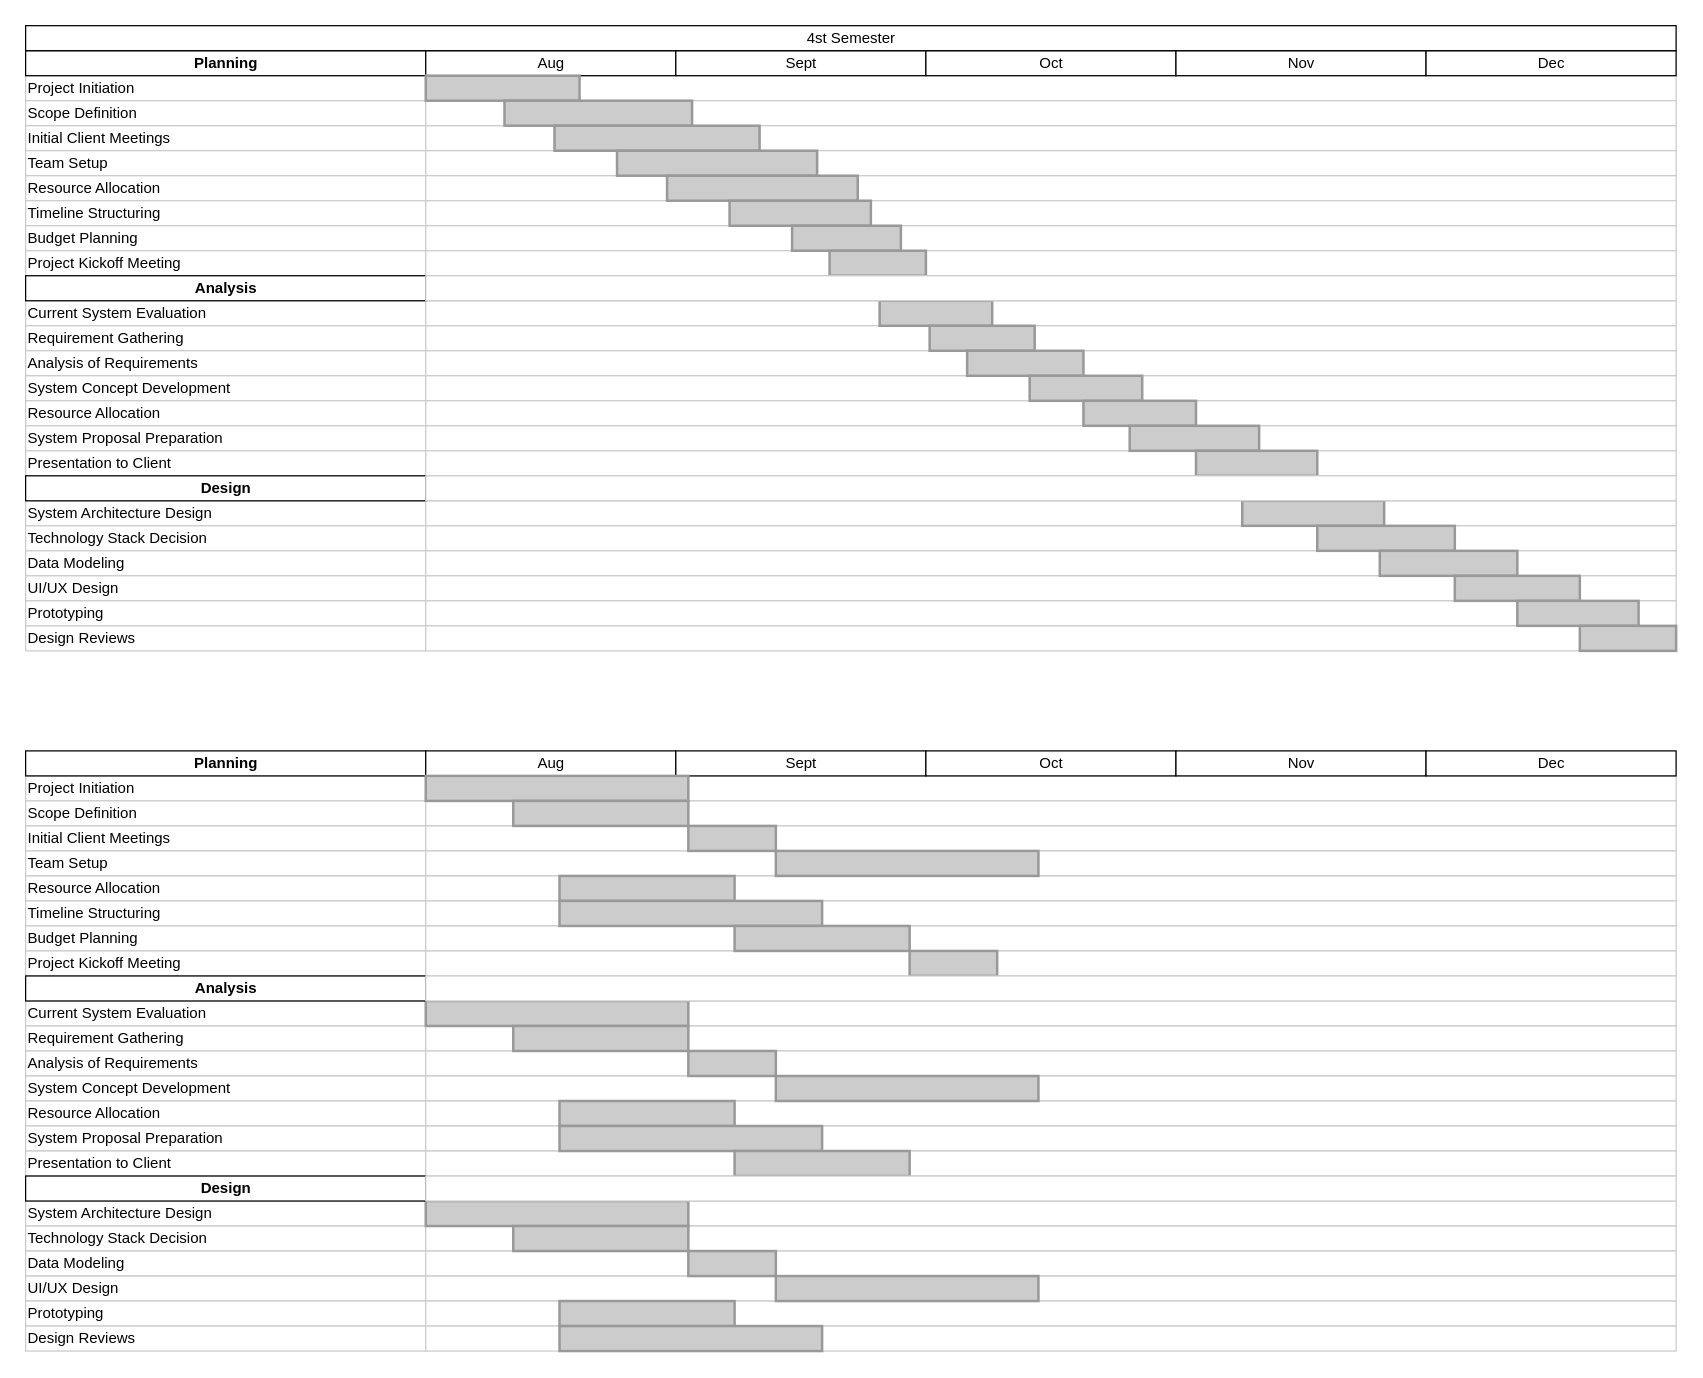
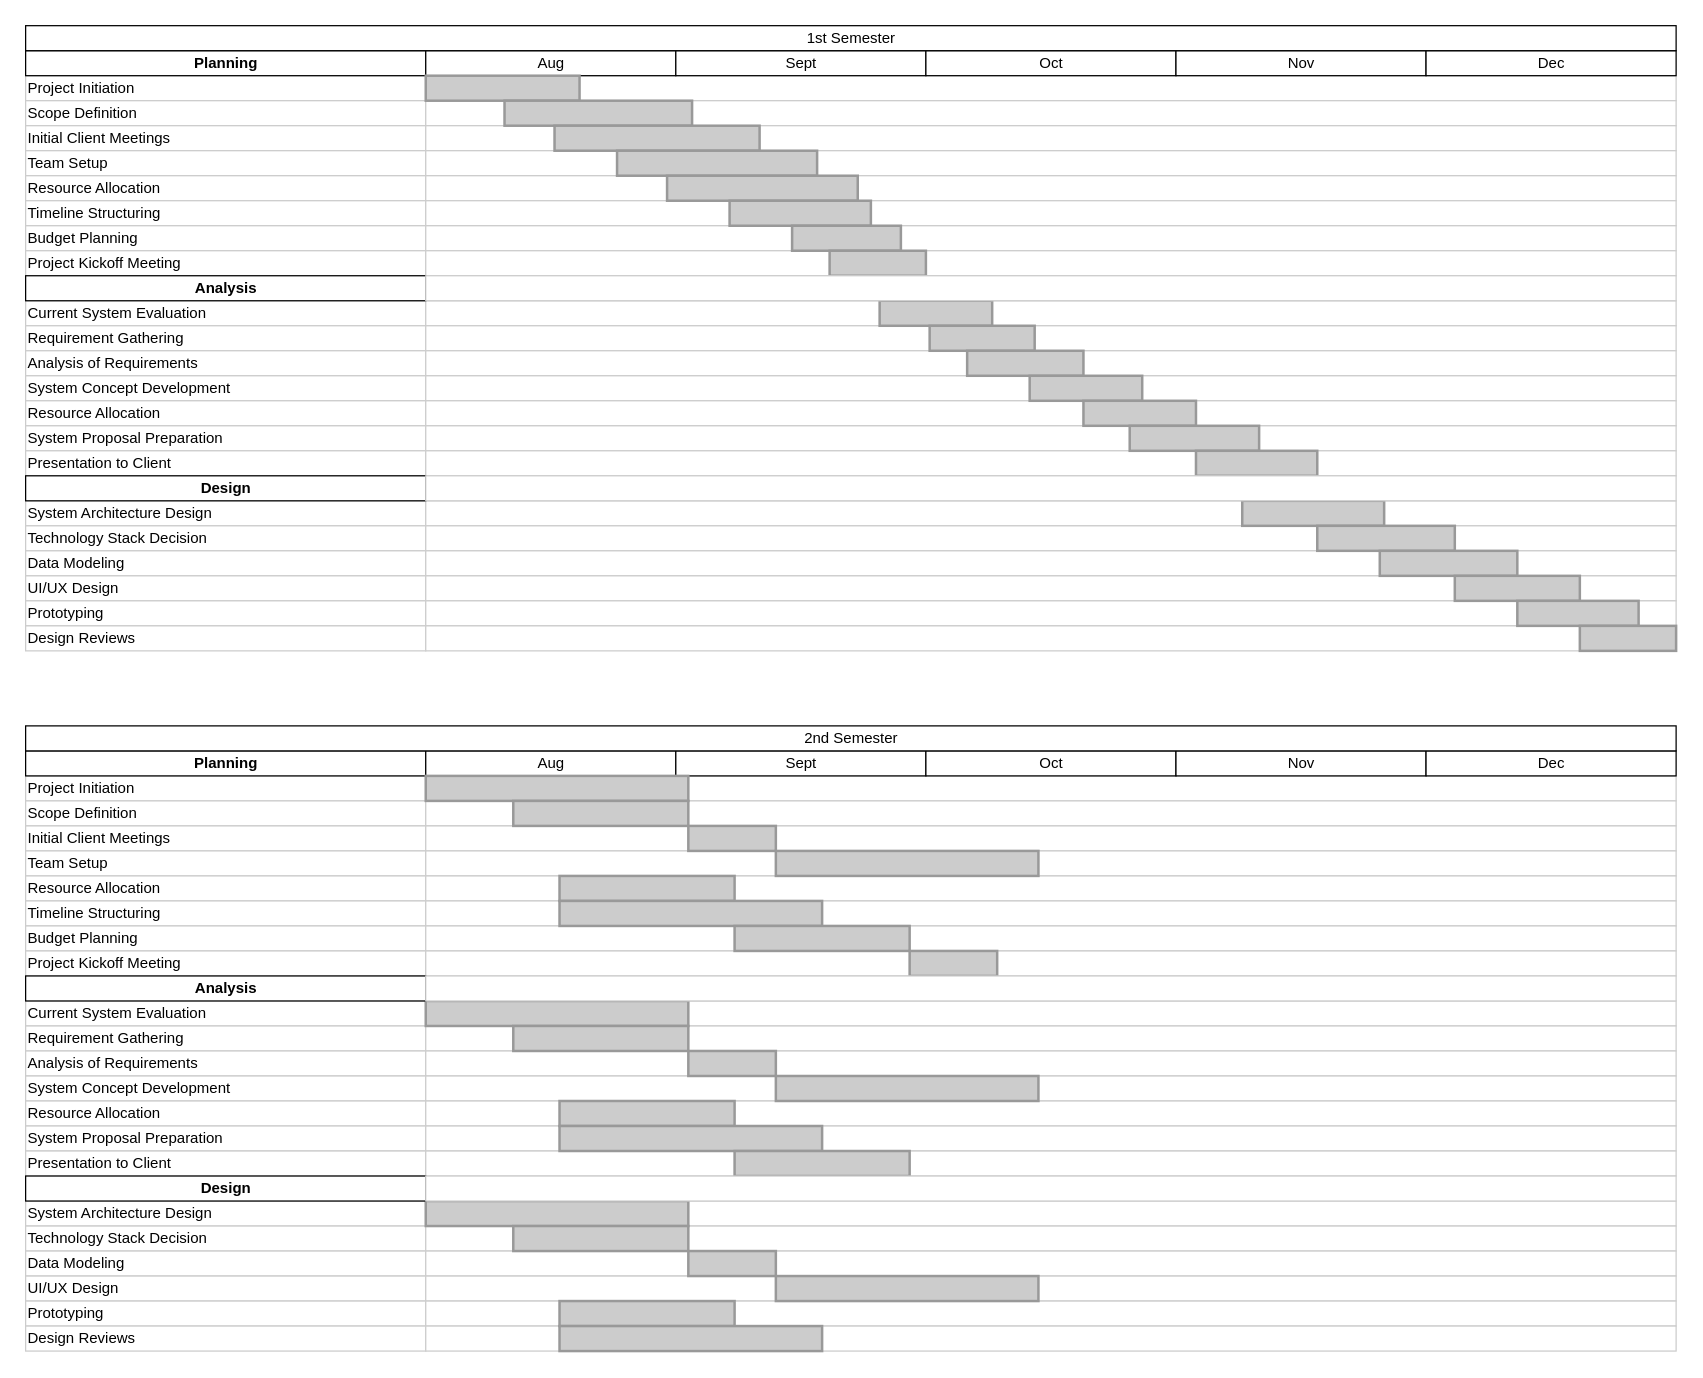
(851, 38) -> (851, 38)
none -> (851, 738)
